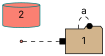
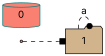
(21, 15) -> (21, 15)
